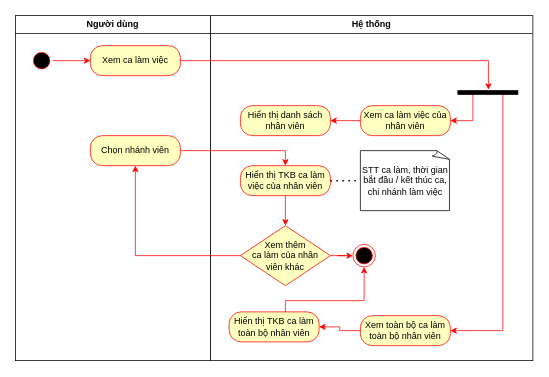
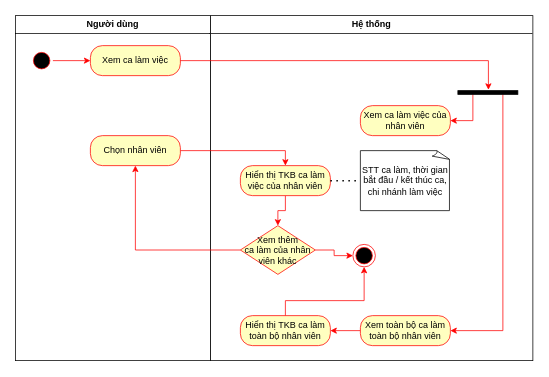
(285, 120) -> none
(348, 120) -> none
(135, 150) -> (135, 150)
(285, 255) -> (278, 250)
(274, 327) -> (285, 330)
